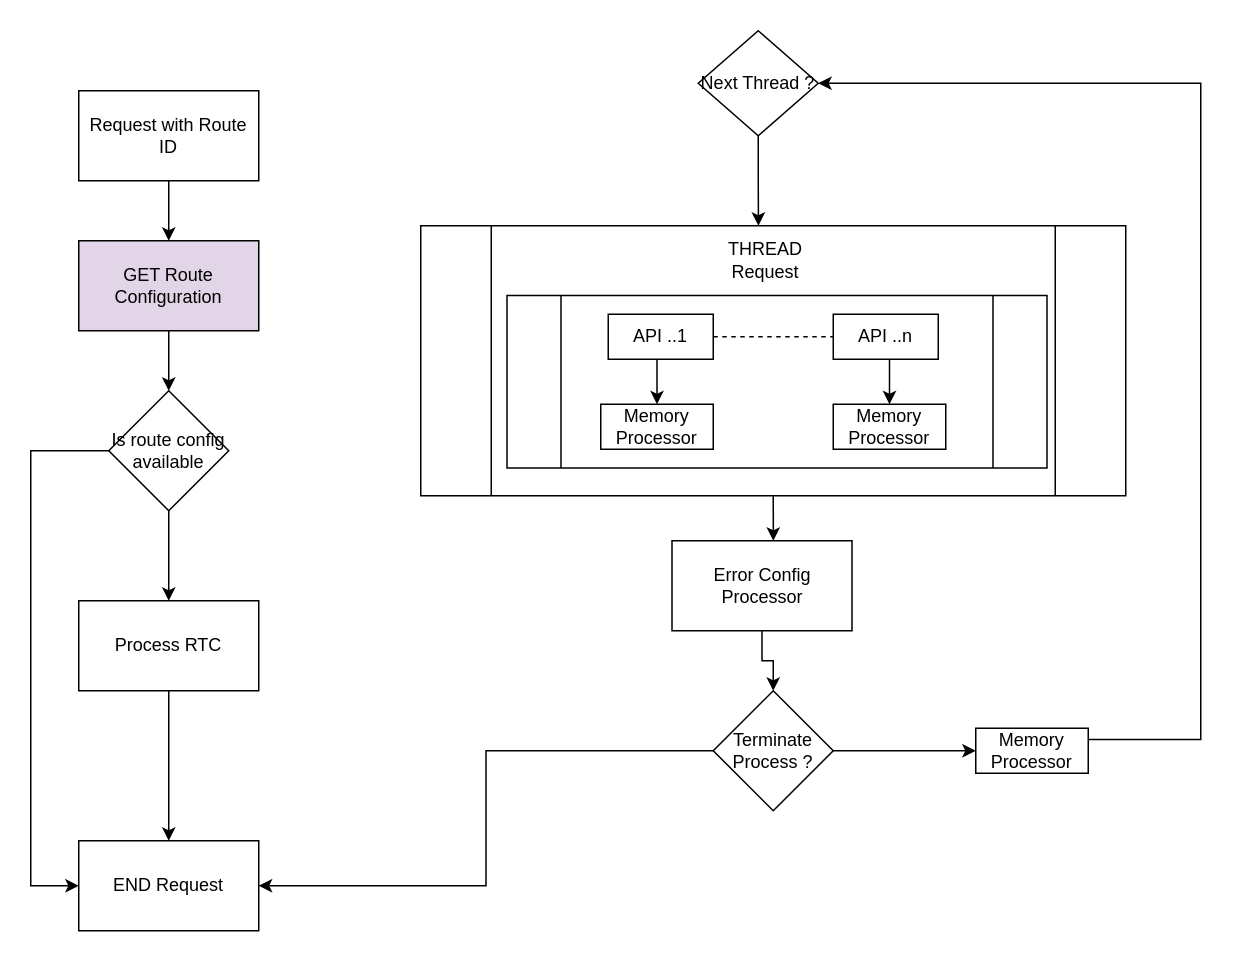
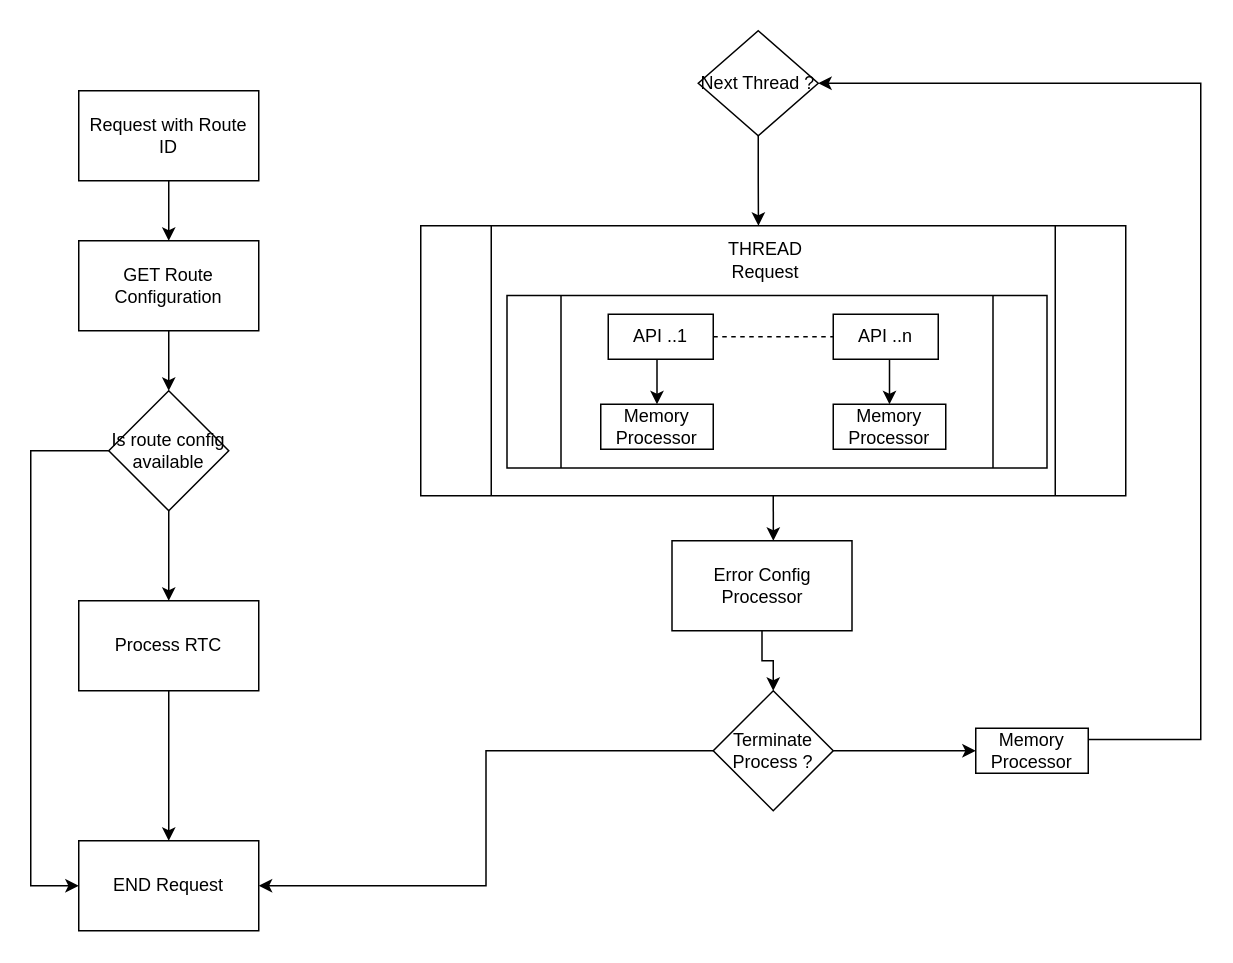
(169, 286) -> (169, 286)
